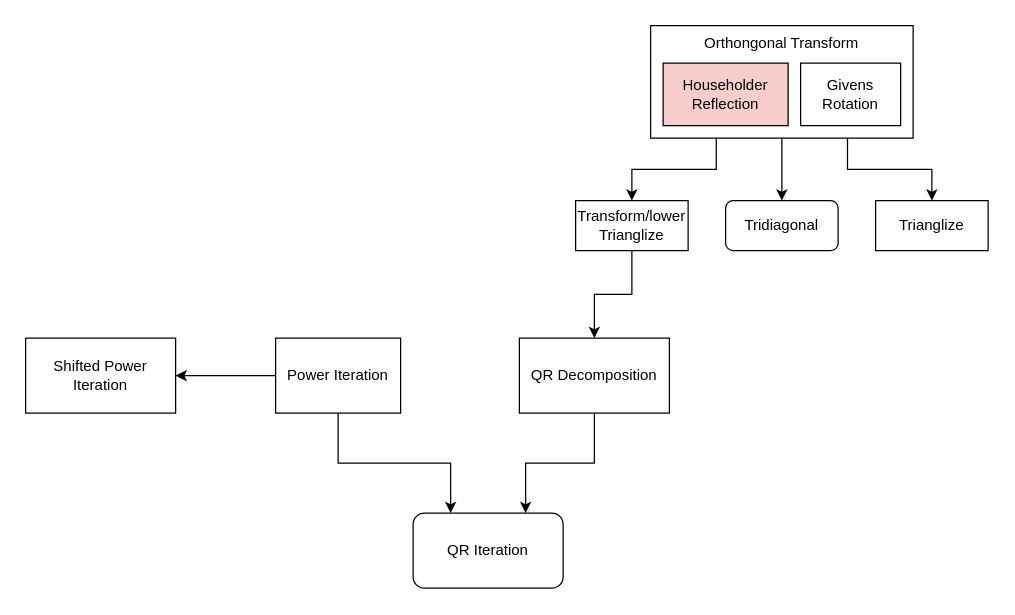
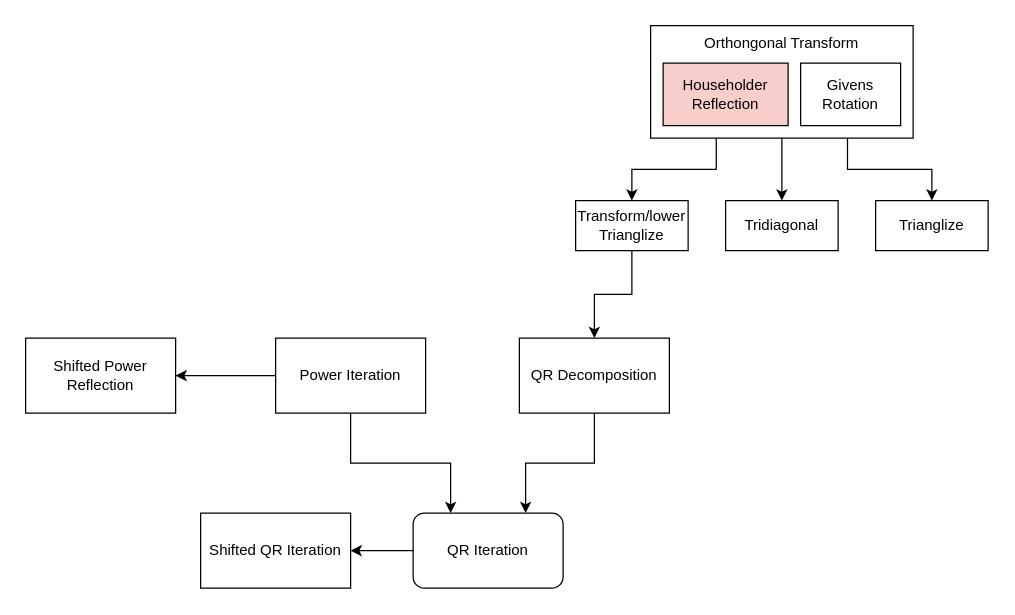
(782, 226) -> (782, 226)
(101, 376) -> (101, 376)
(338, 376) -> (351, 376)
none -> (276, 551)
none -> (386, 551)
